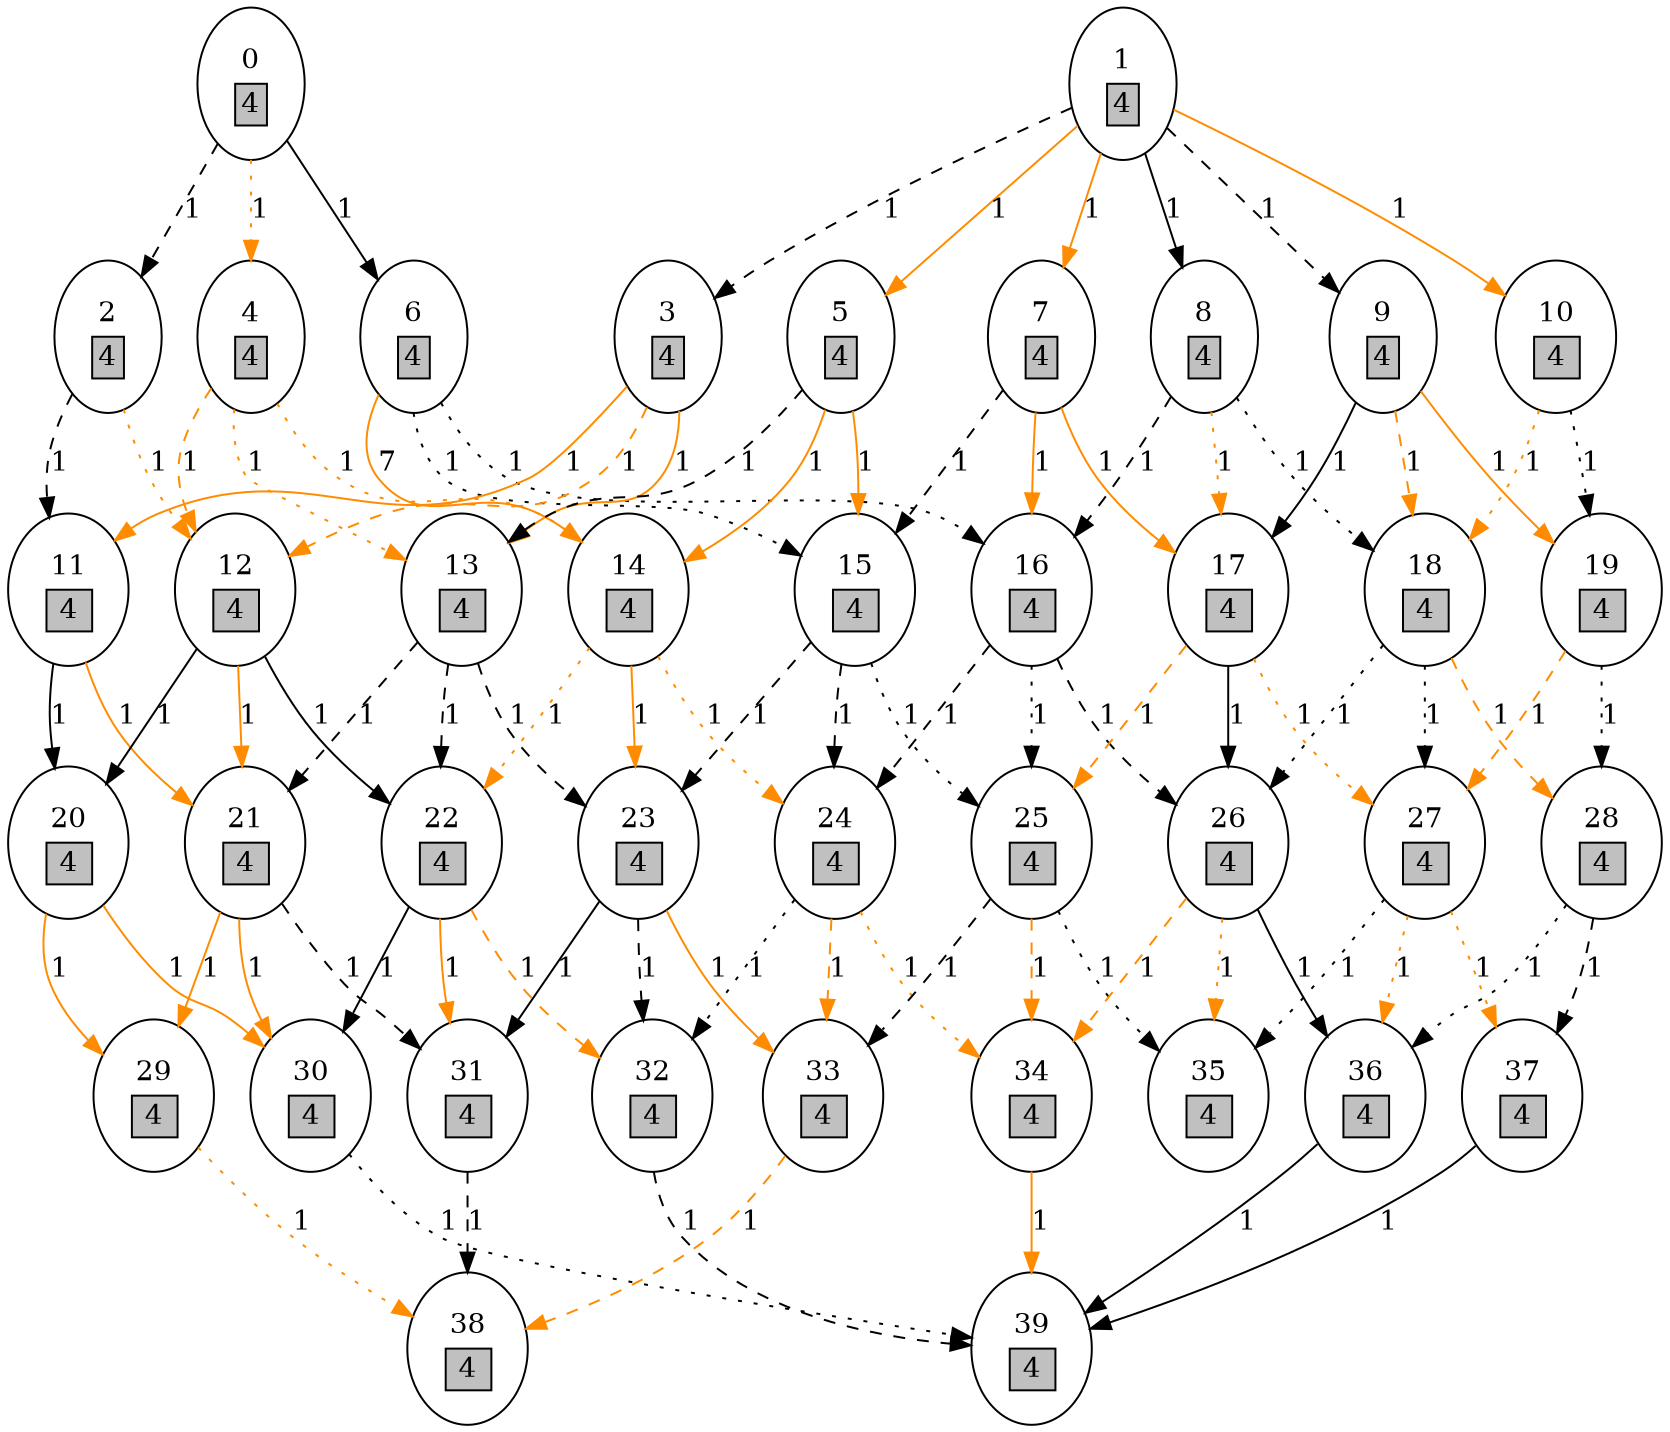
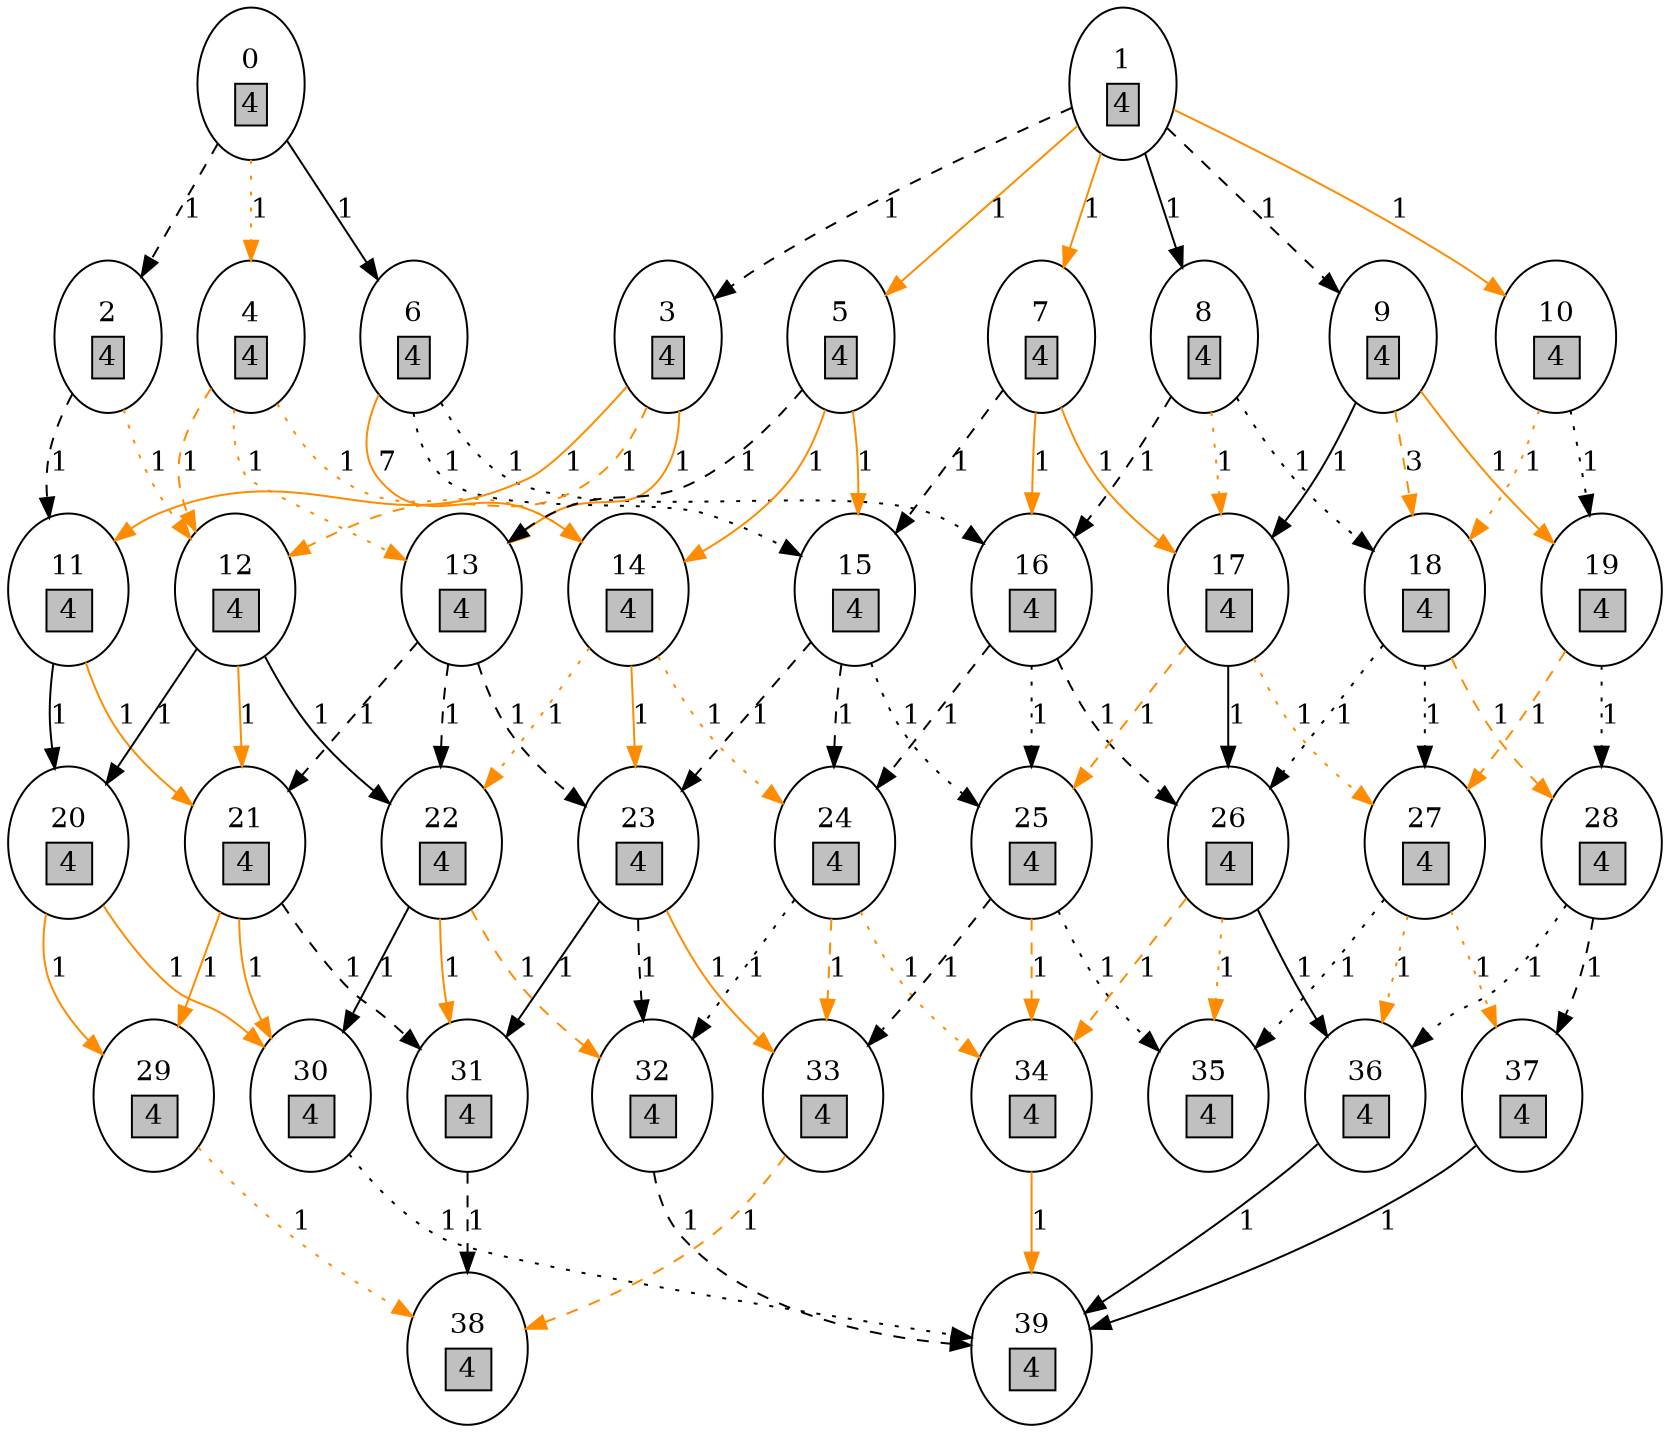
(1415, 463) -> (1415, 463)
